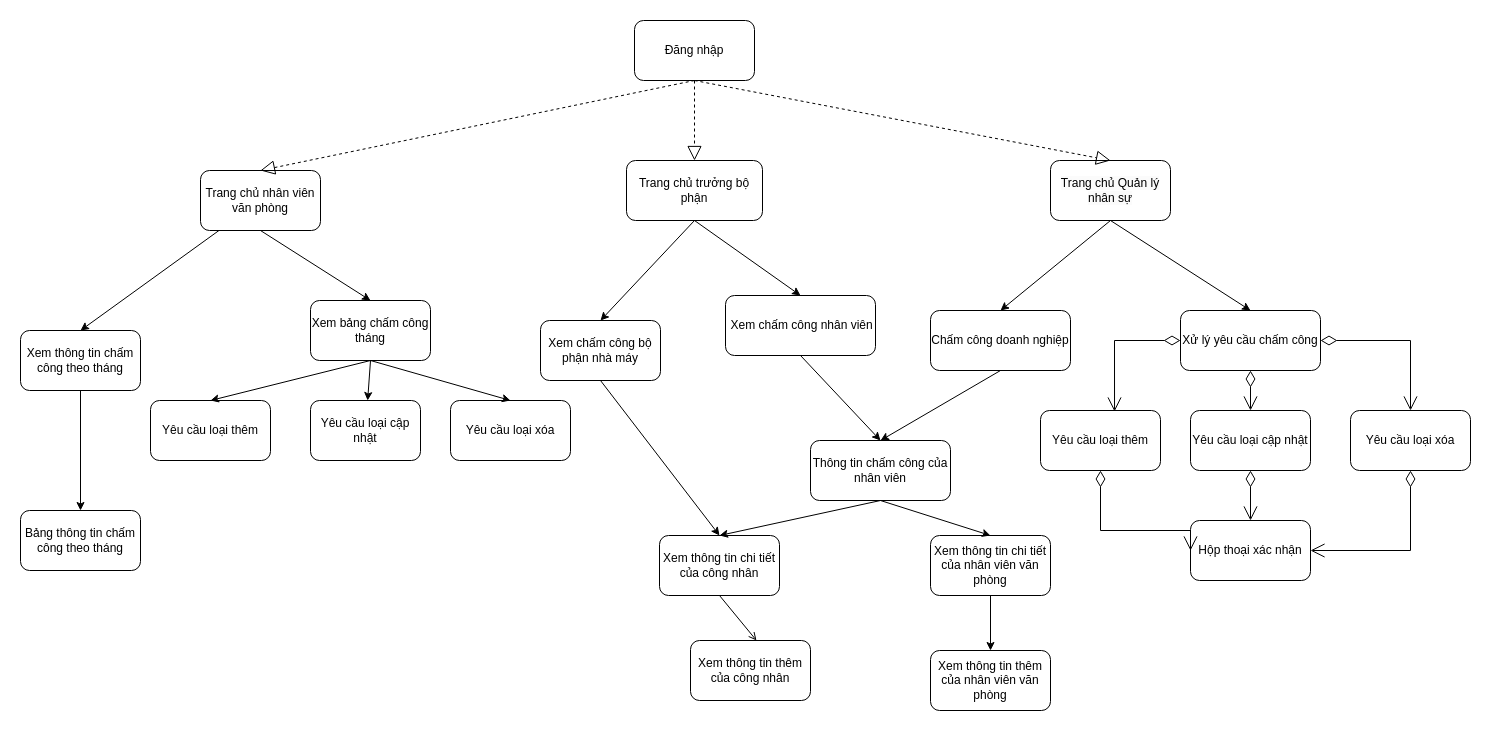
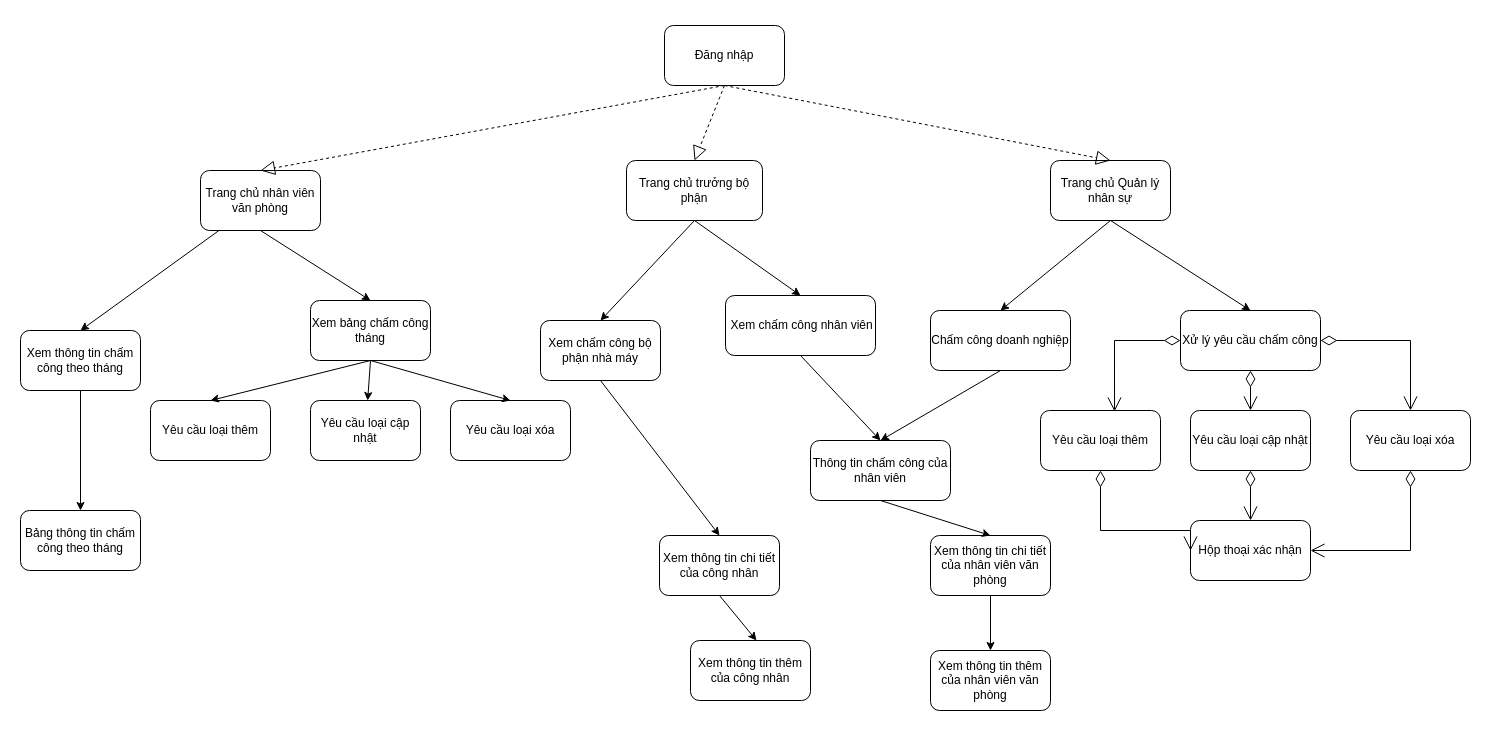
(695, 51) -> (725, 56)
(802, 518) -> none
(753, 636) -> (751, 634)
